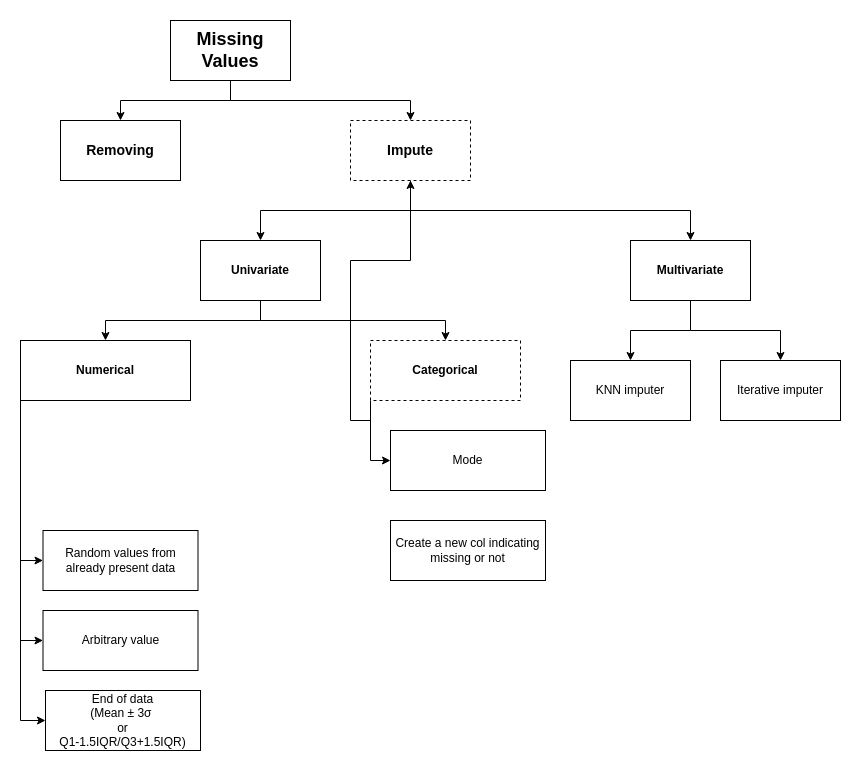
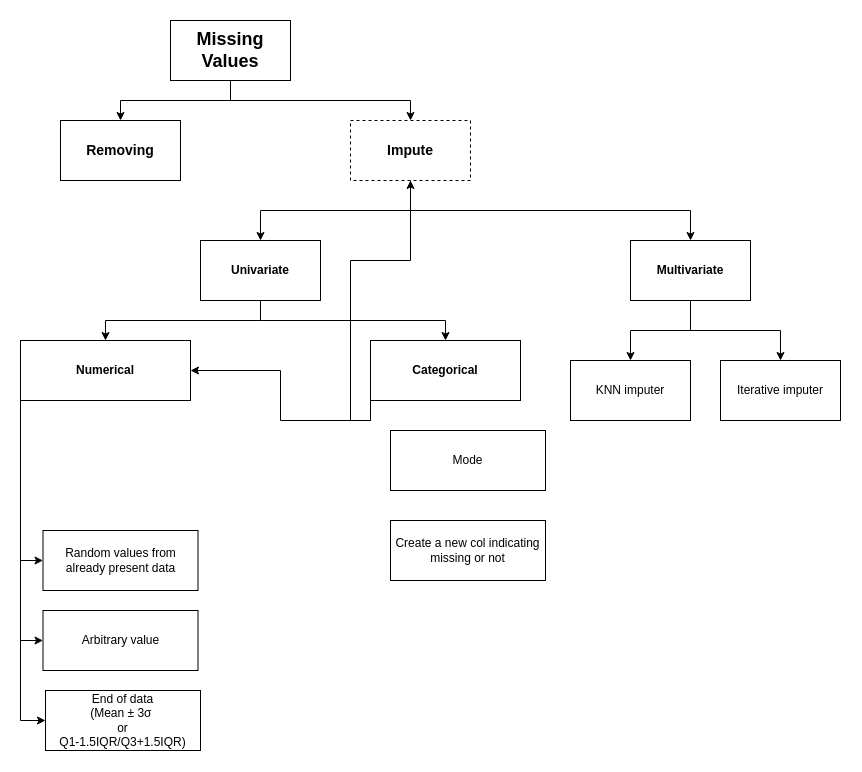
(446, 371) -> (446, 371)
(371, 448) -> (281, 389)
